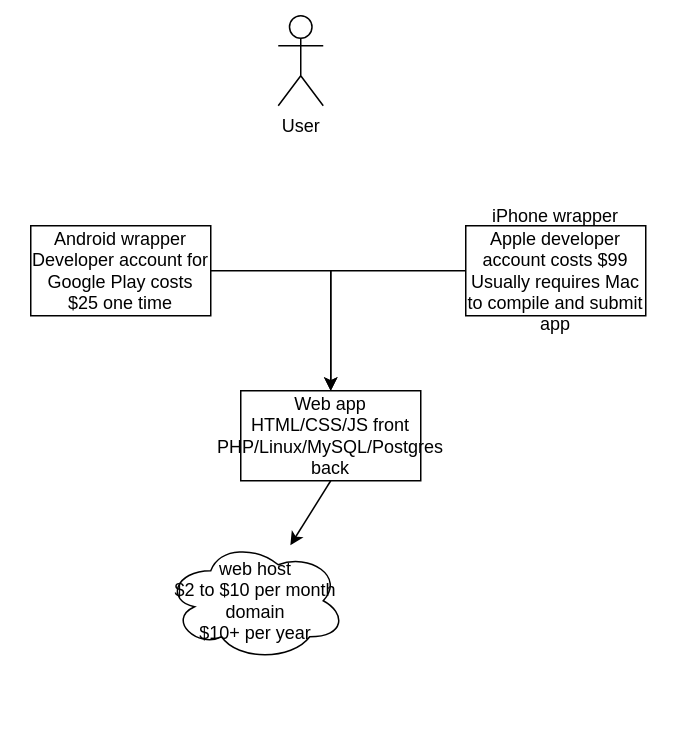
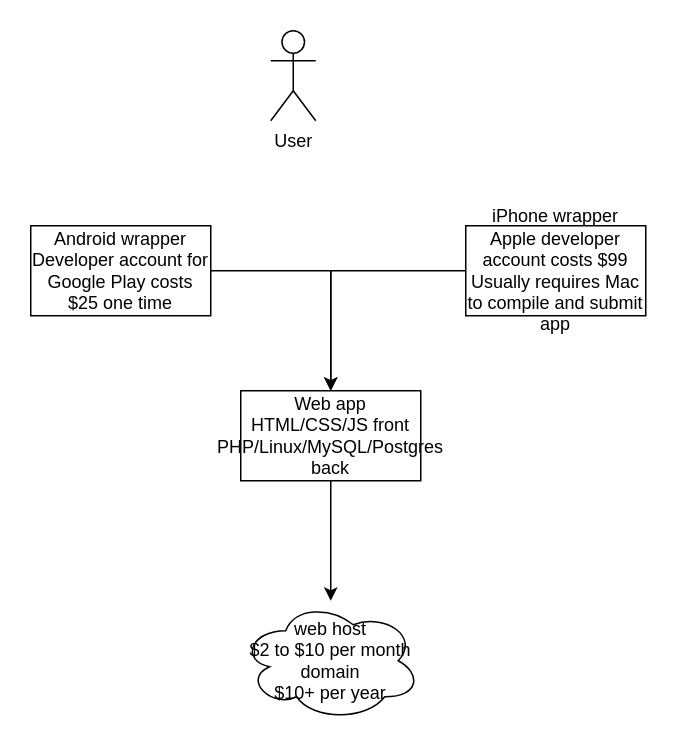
(301, 61) -> (293, 76)
(256, 601) -> (331, 661)
